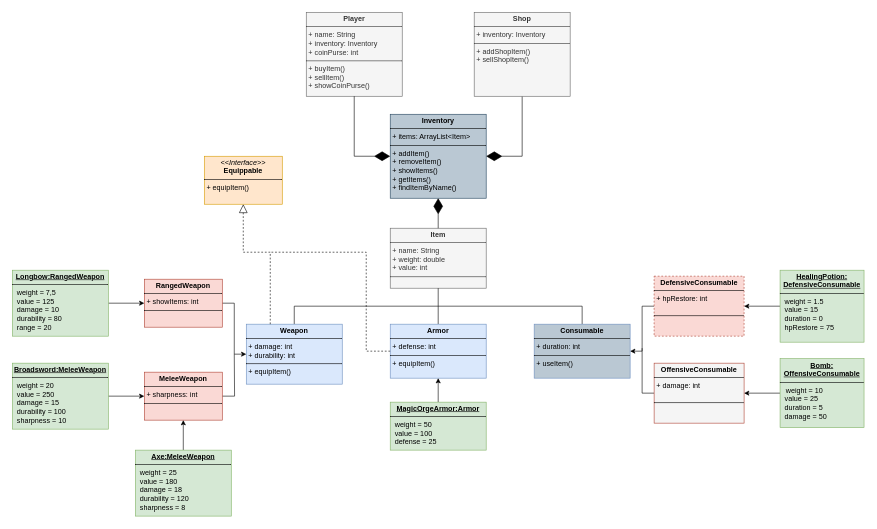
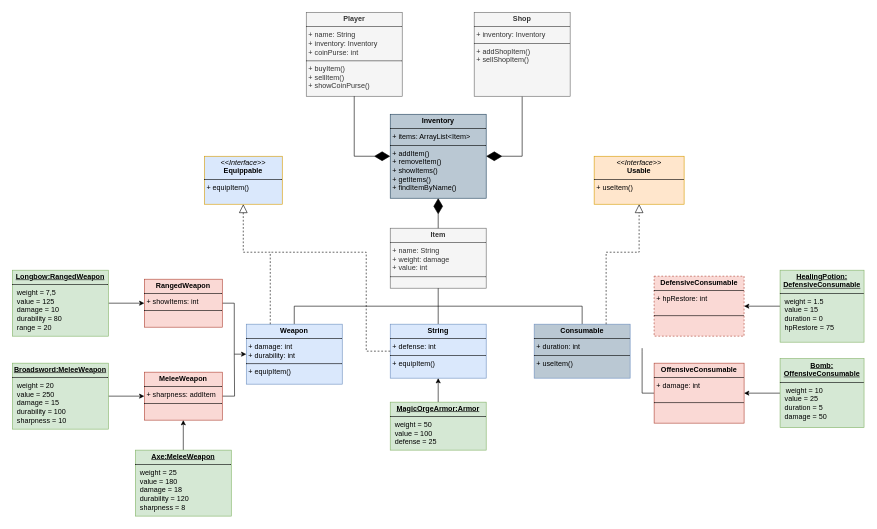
(243, 180) -> (243, 180)
none -> (639, 180)
(418, 246) -> (419, 246)
none -> (606, 252)
(642, 306) -> none
(415, 337) -> (415, 337)
(173, 381) -> (182, 381)
(699, 393) -> (699, 393)
